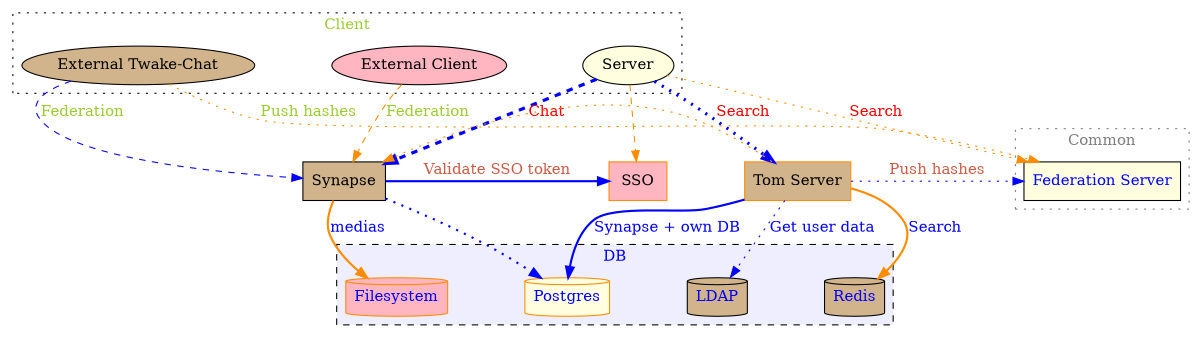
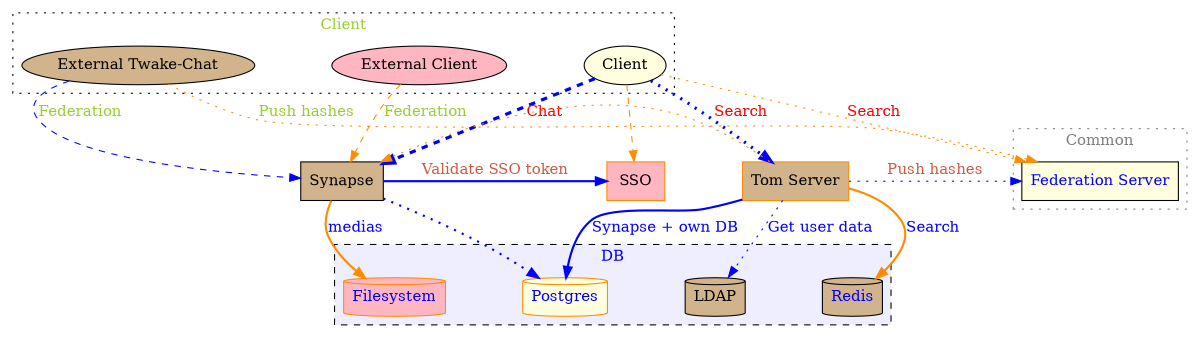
(628, 65) -> (625, 65)
(717, 297) -> (715, 297)
